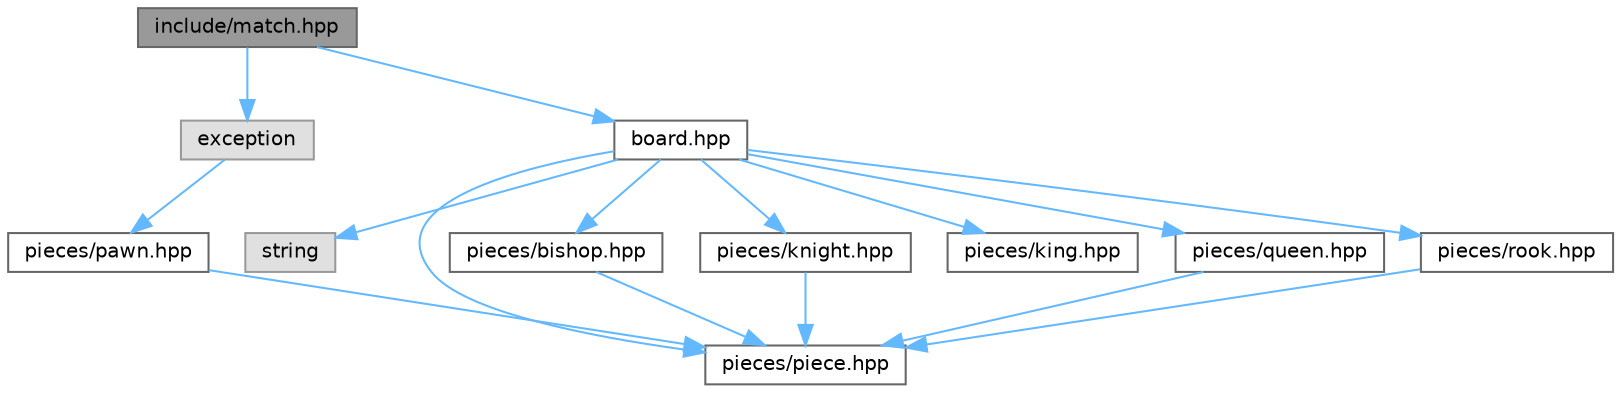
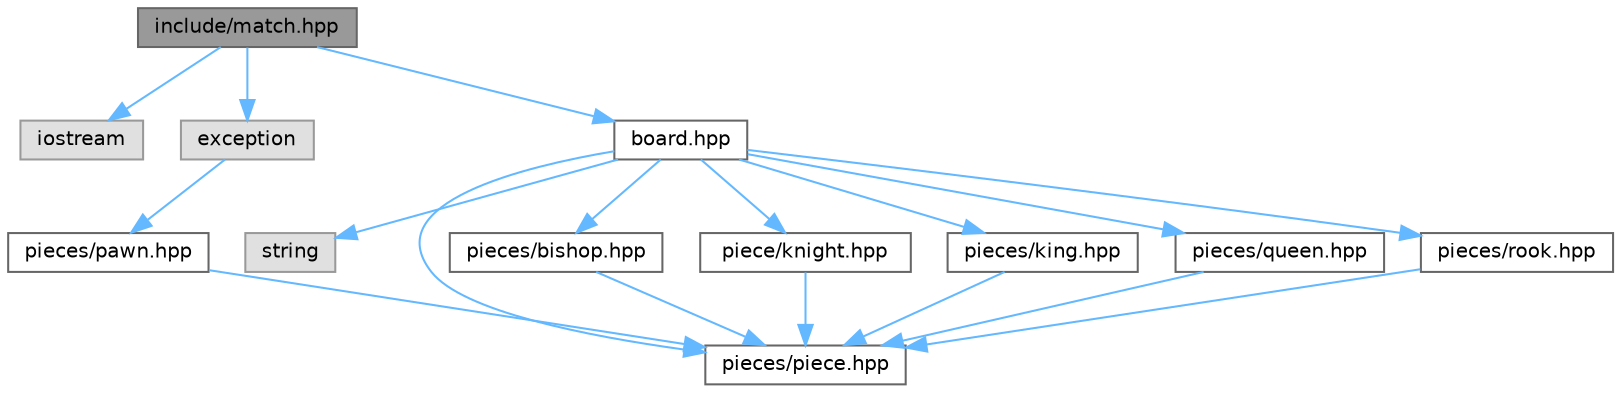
none -> (82, 140)
(806, 252) -> (806, 252)
none -> (934, 304)
